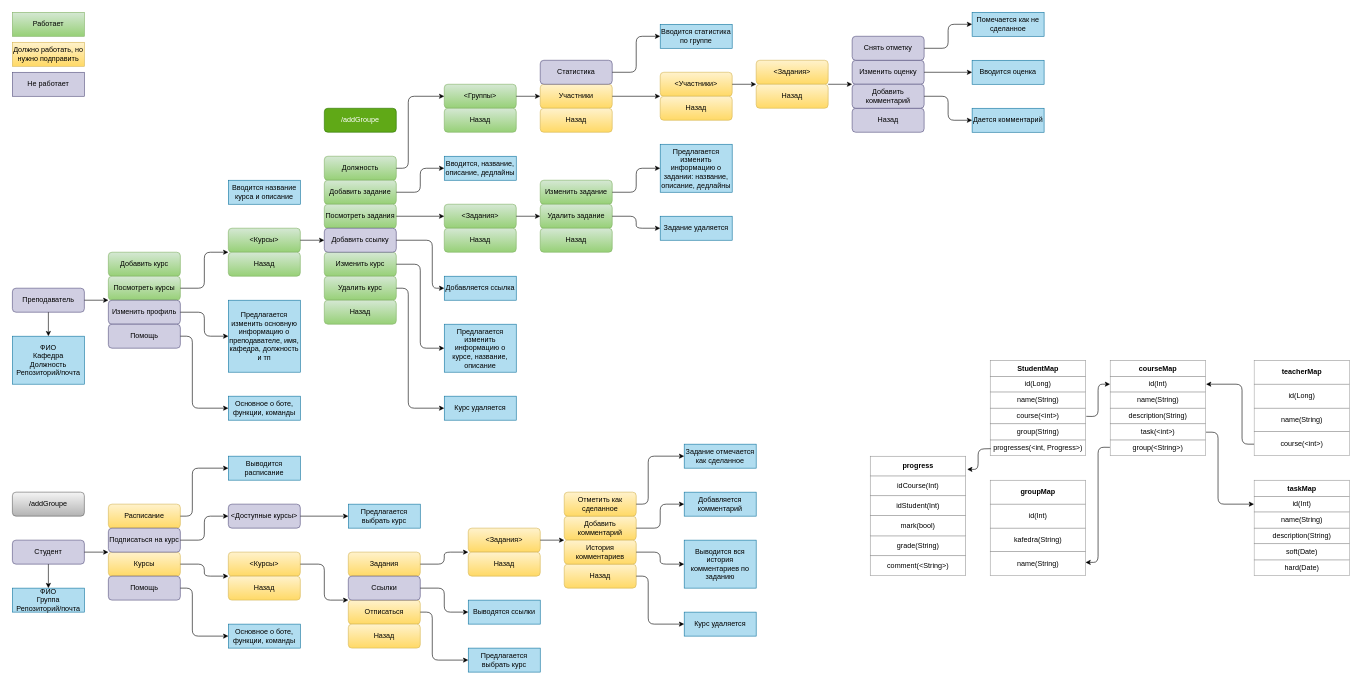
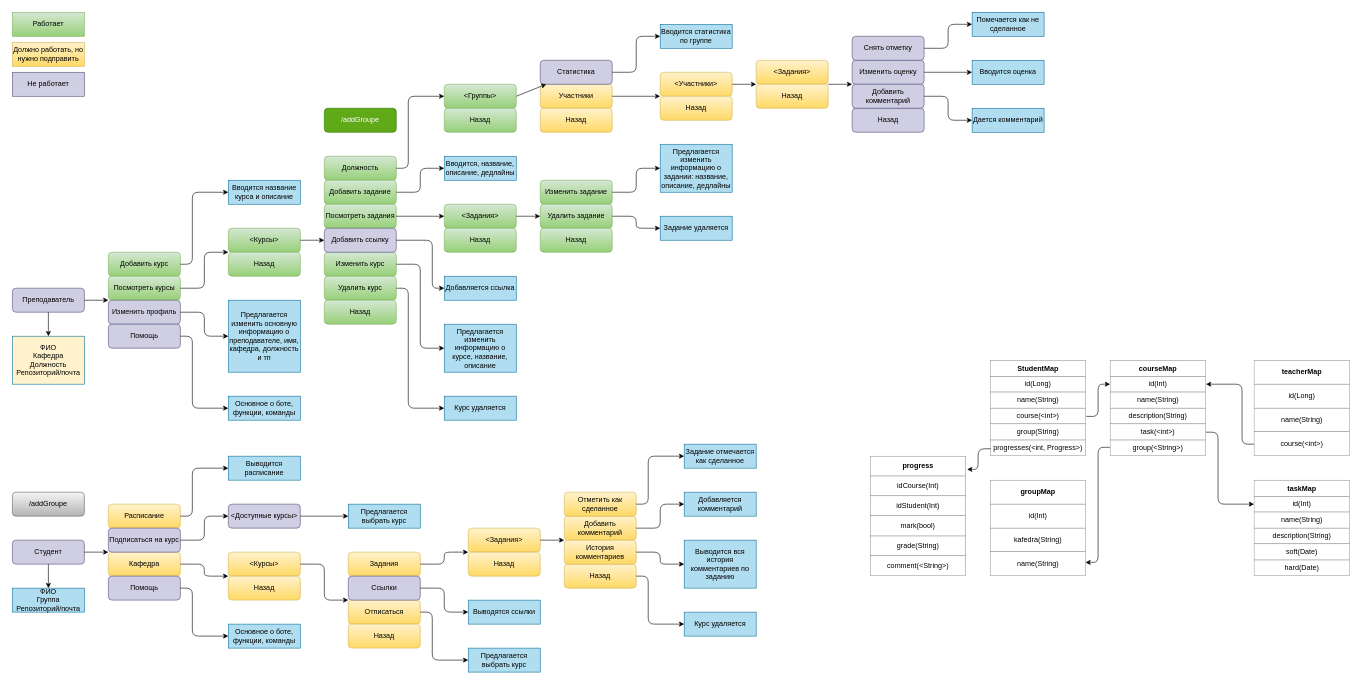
(520, 96) -> (530, 91)
none -> (194, 194)
(48, 360) -> (48, 360)
(144, 564) -> (144, 564)
